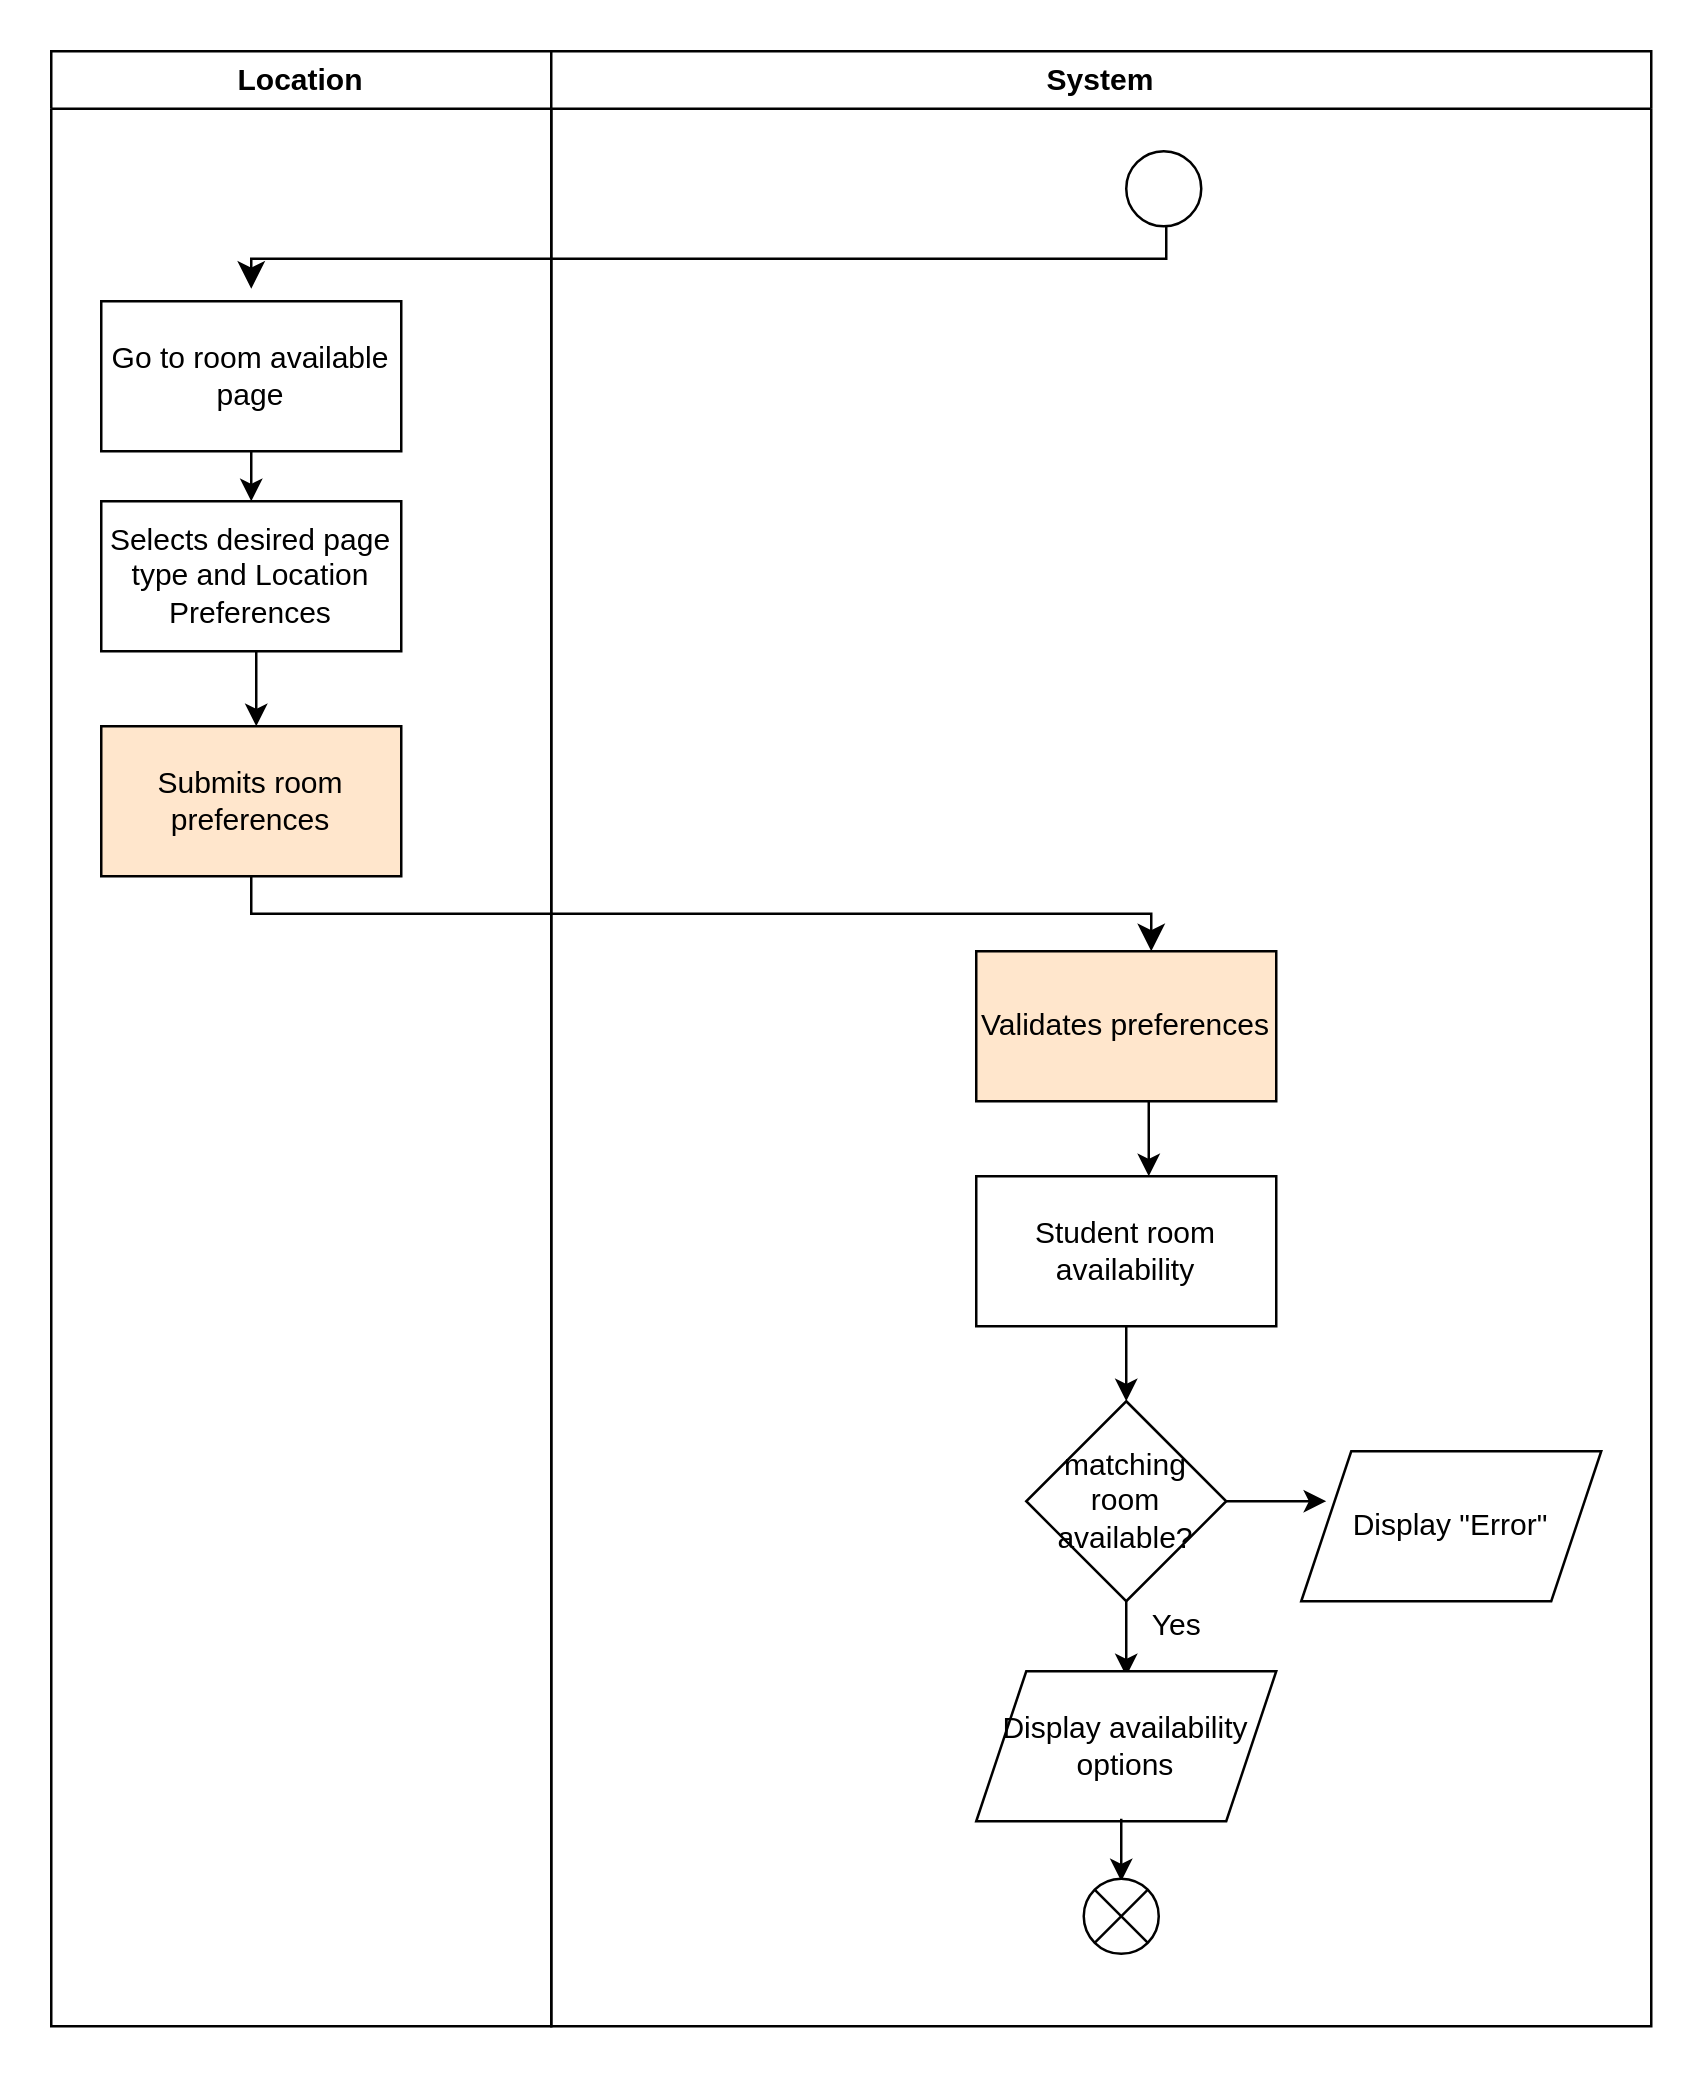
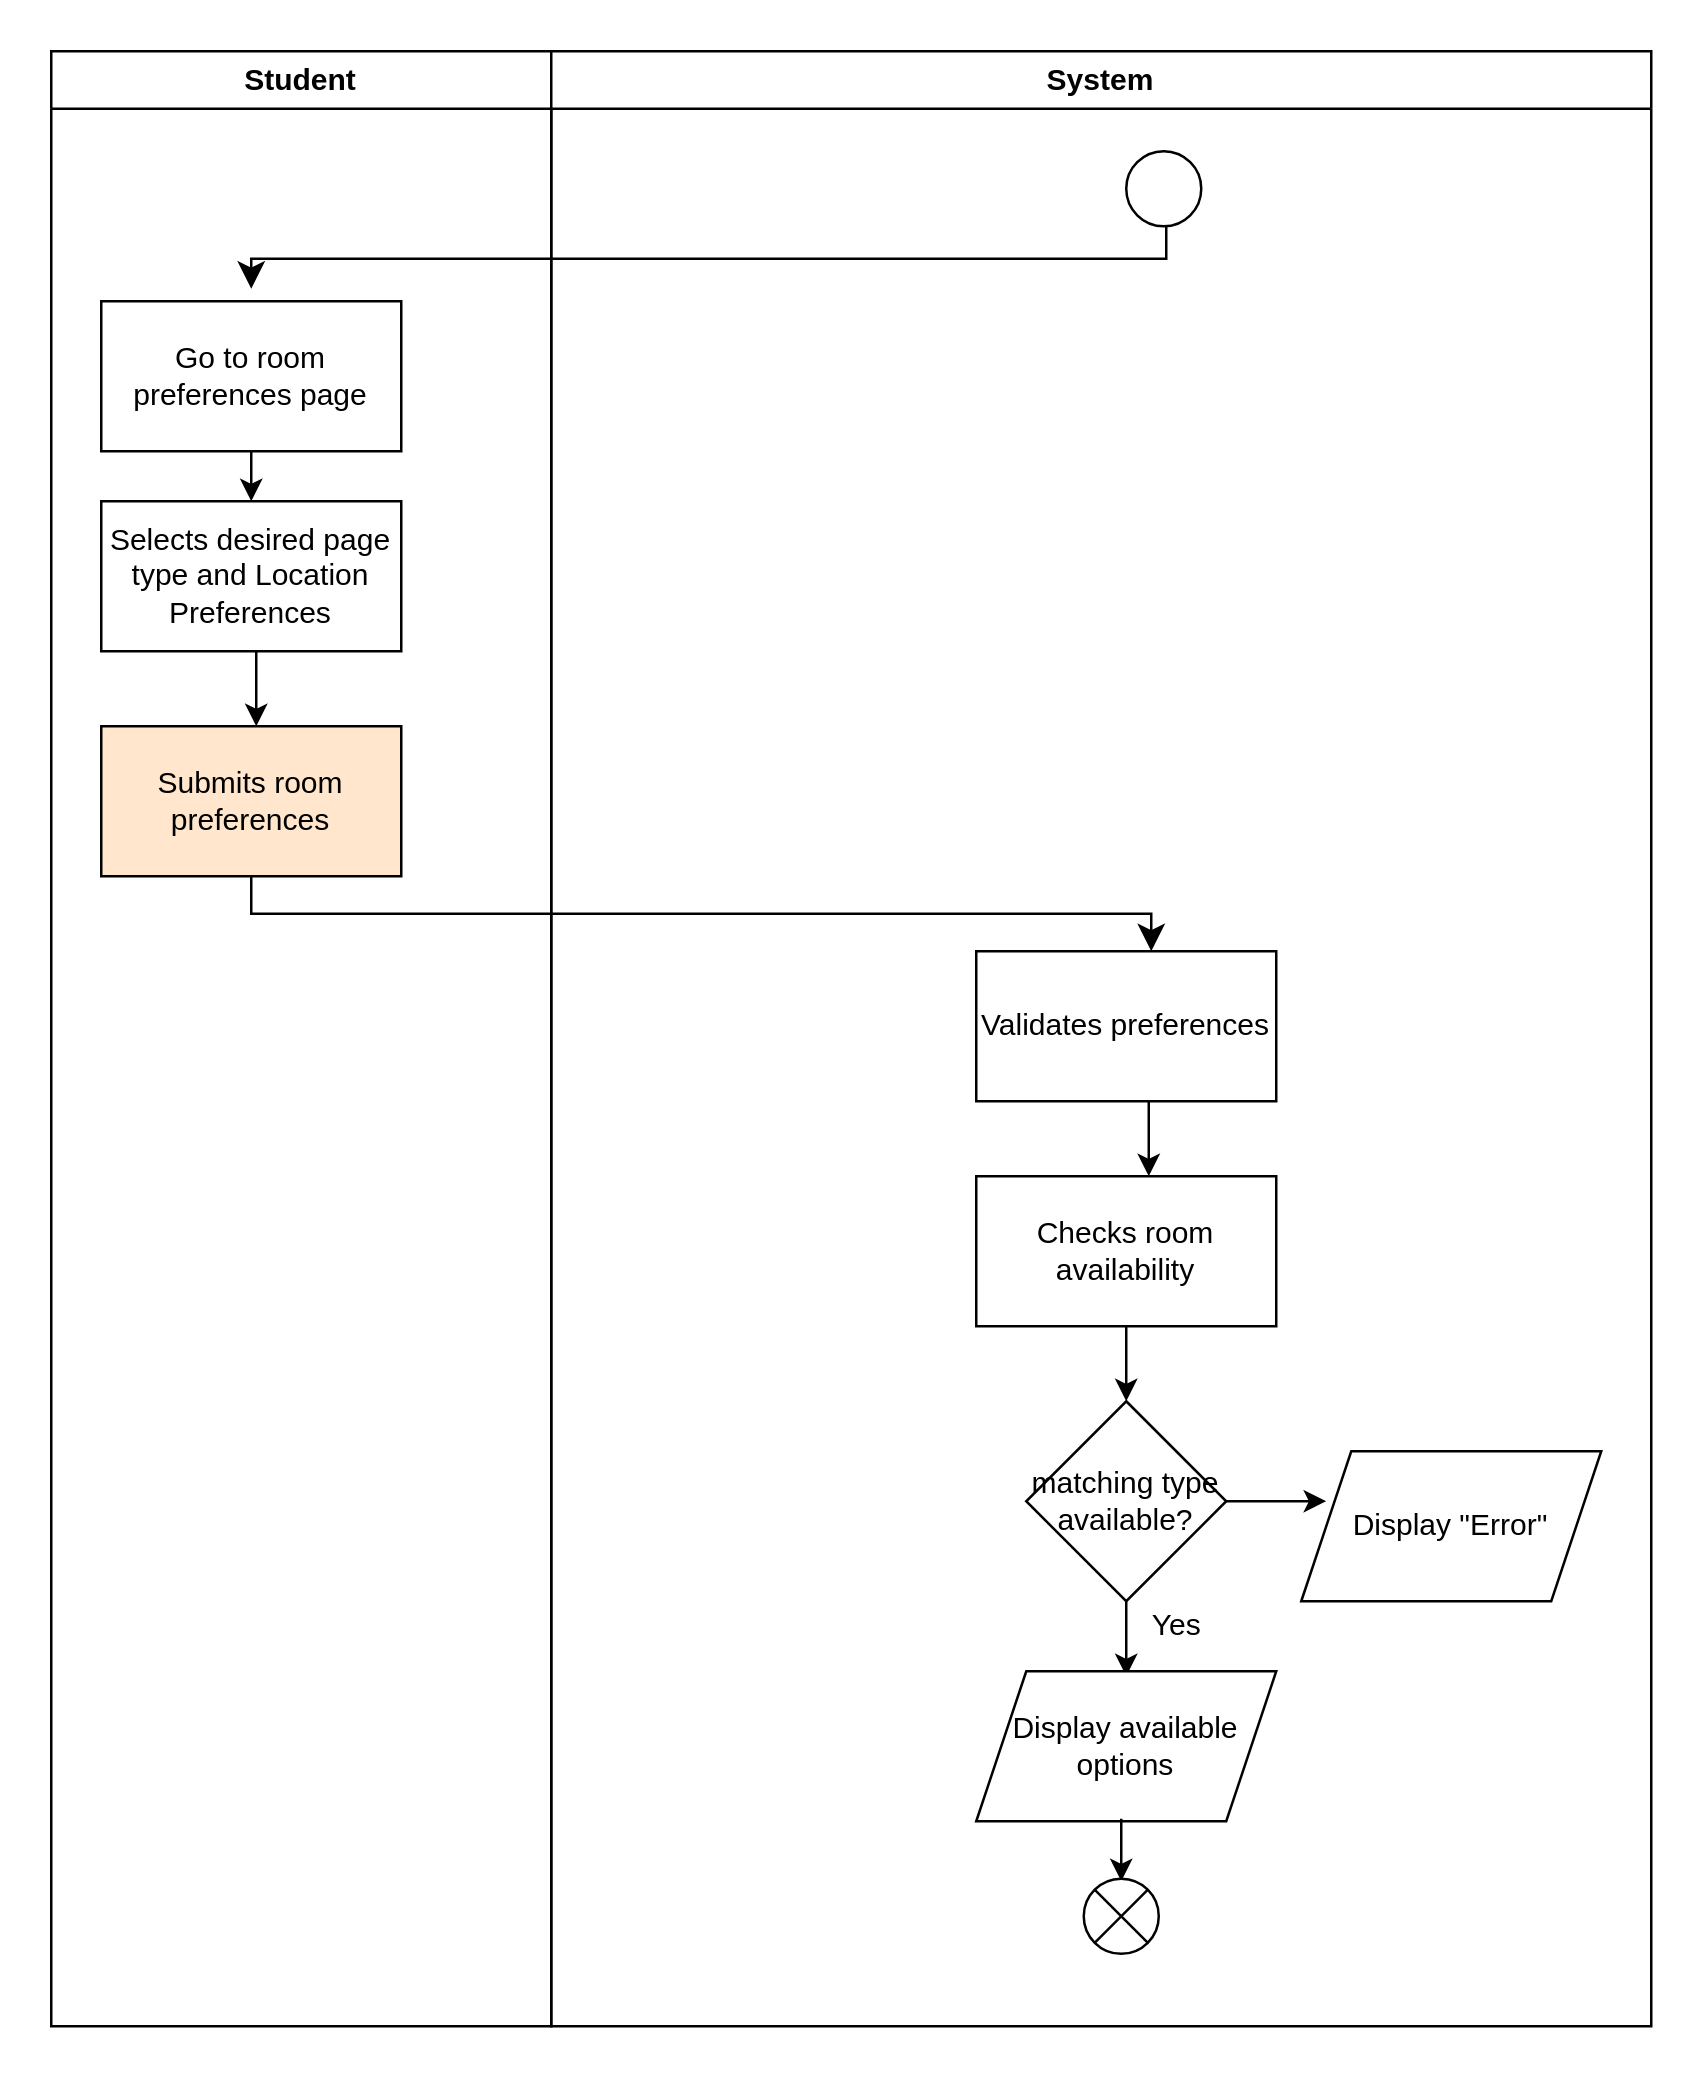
(301, 81) -> (301, 81)
(251, 376) -> (251, 376)
(1126, 1026) -> (1126, 1026)
(1126, 1251) -> (1126, 1251)
(1126, 1501) -> (1126, 1501)
(1126, 1746) -> (1126, 1746)
